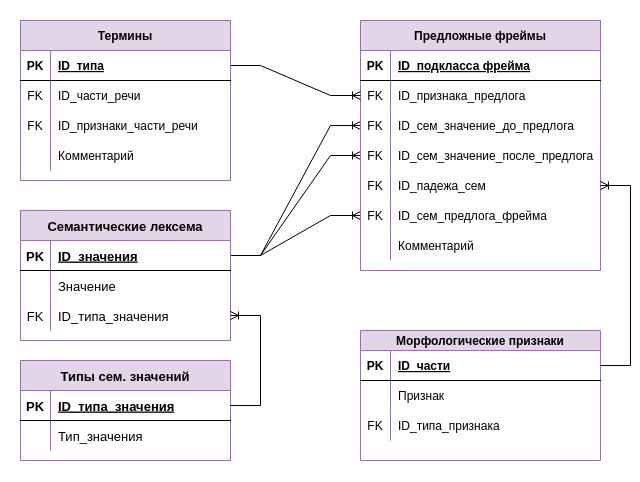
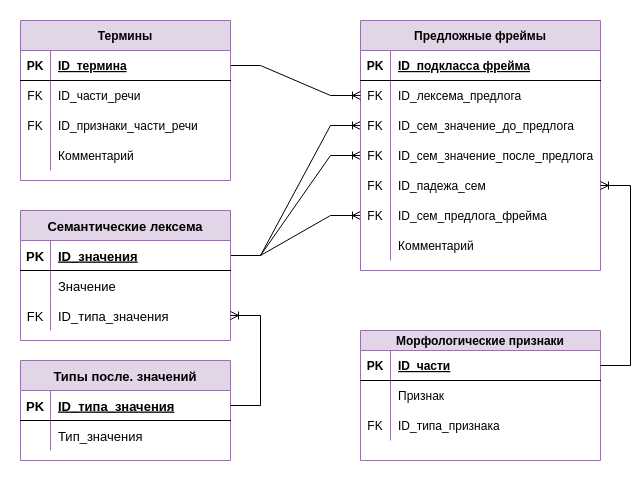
(82, 66) -> (92, 66)
(465, 96) -> (462, 96)
(125, 376) -> (125, 376)
